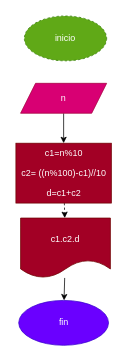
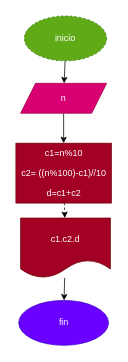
none -> (65, 71)
